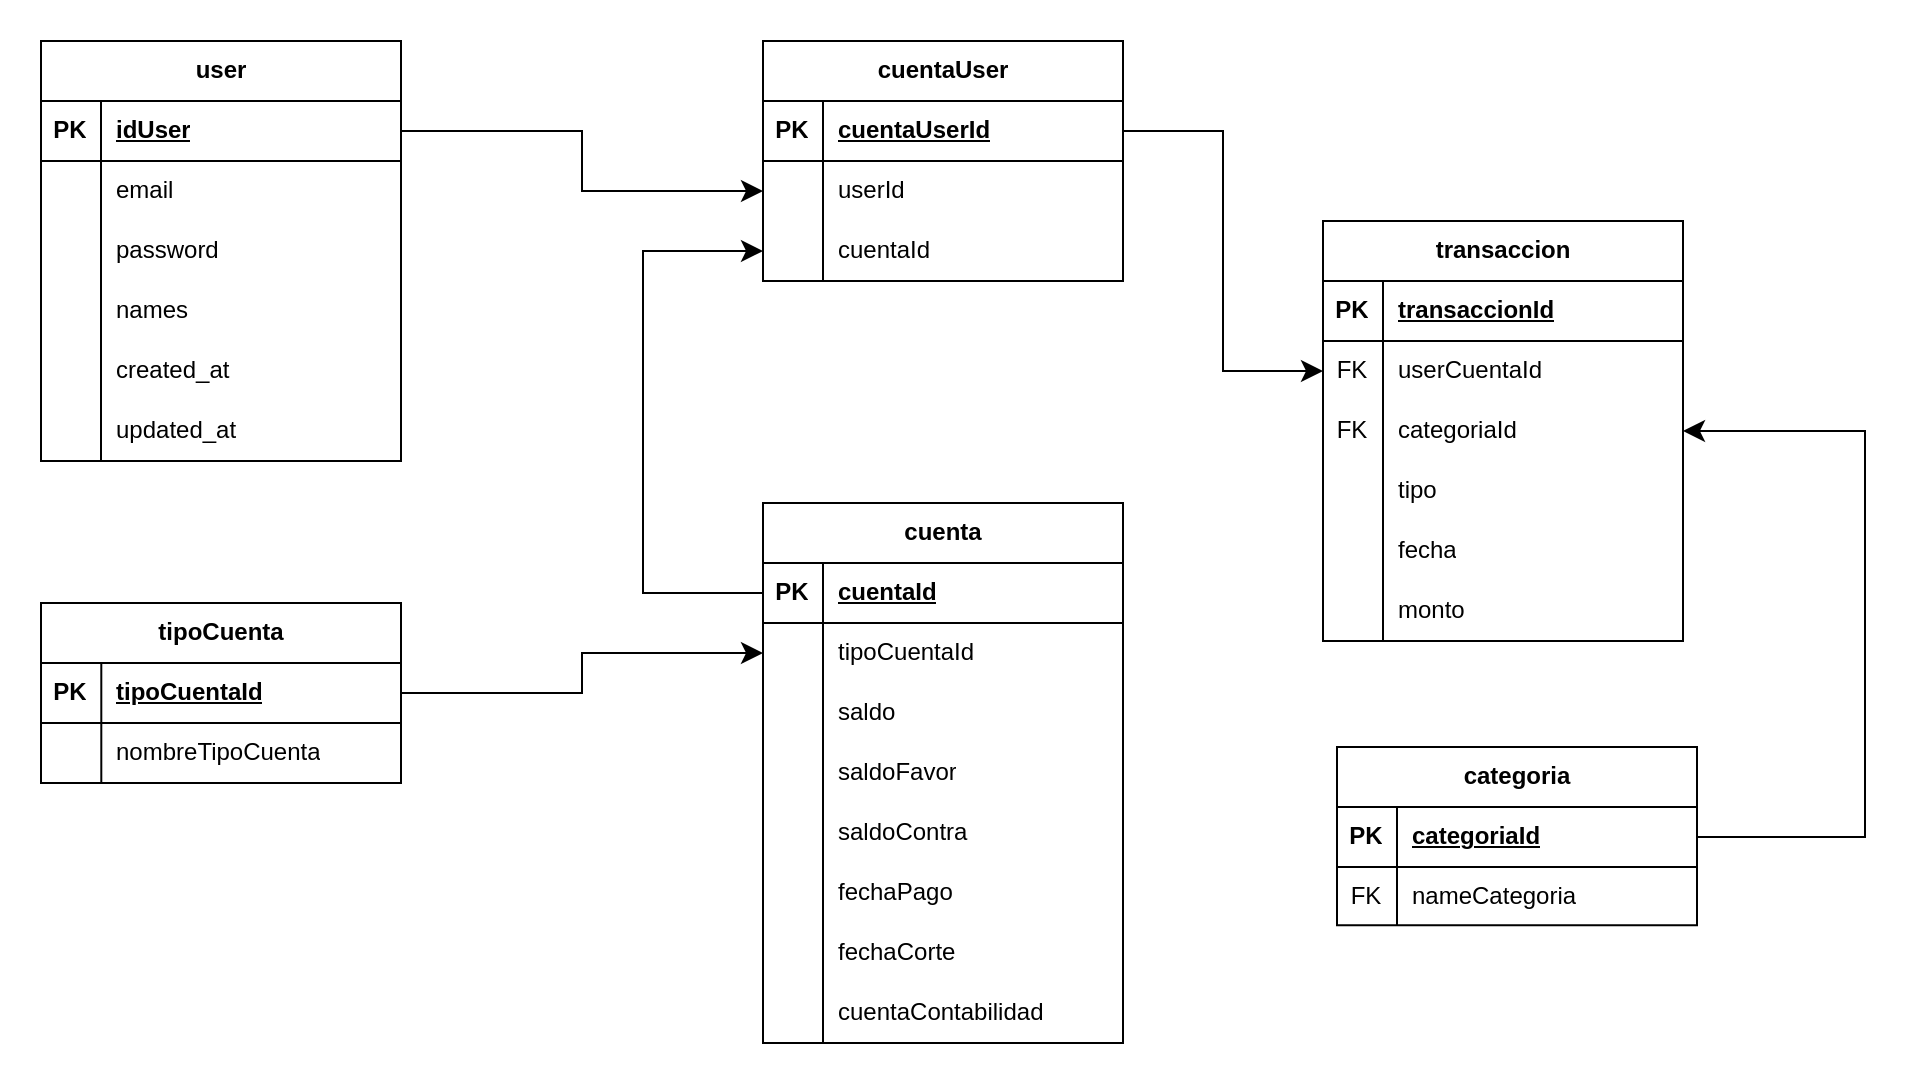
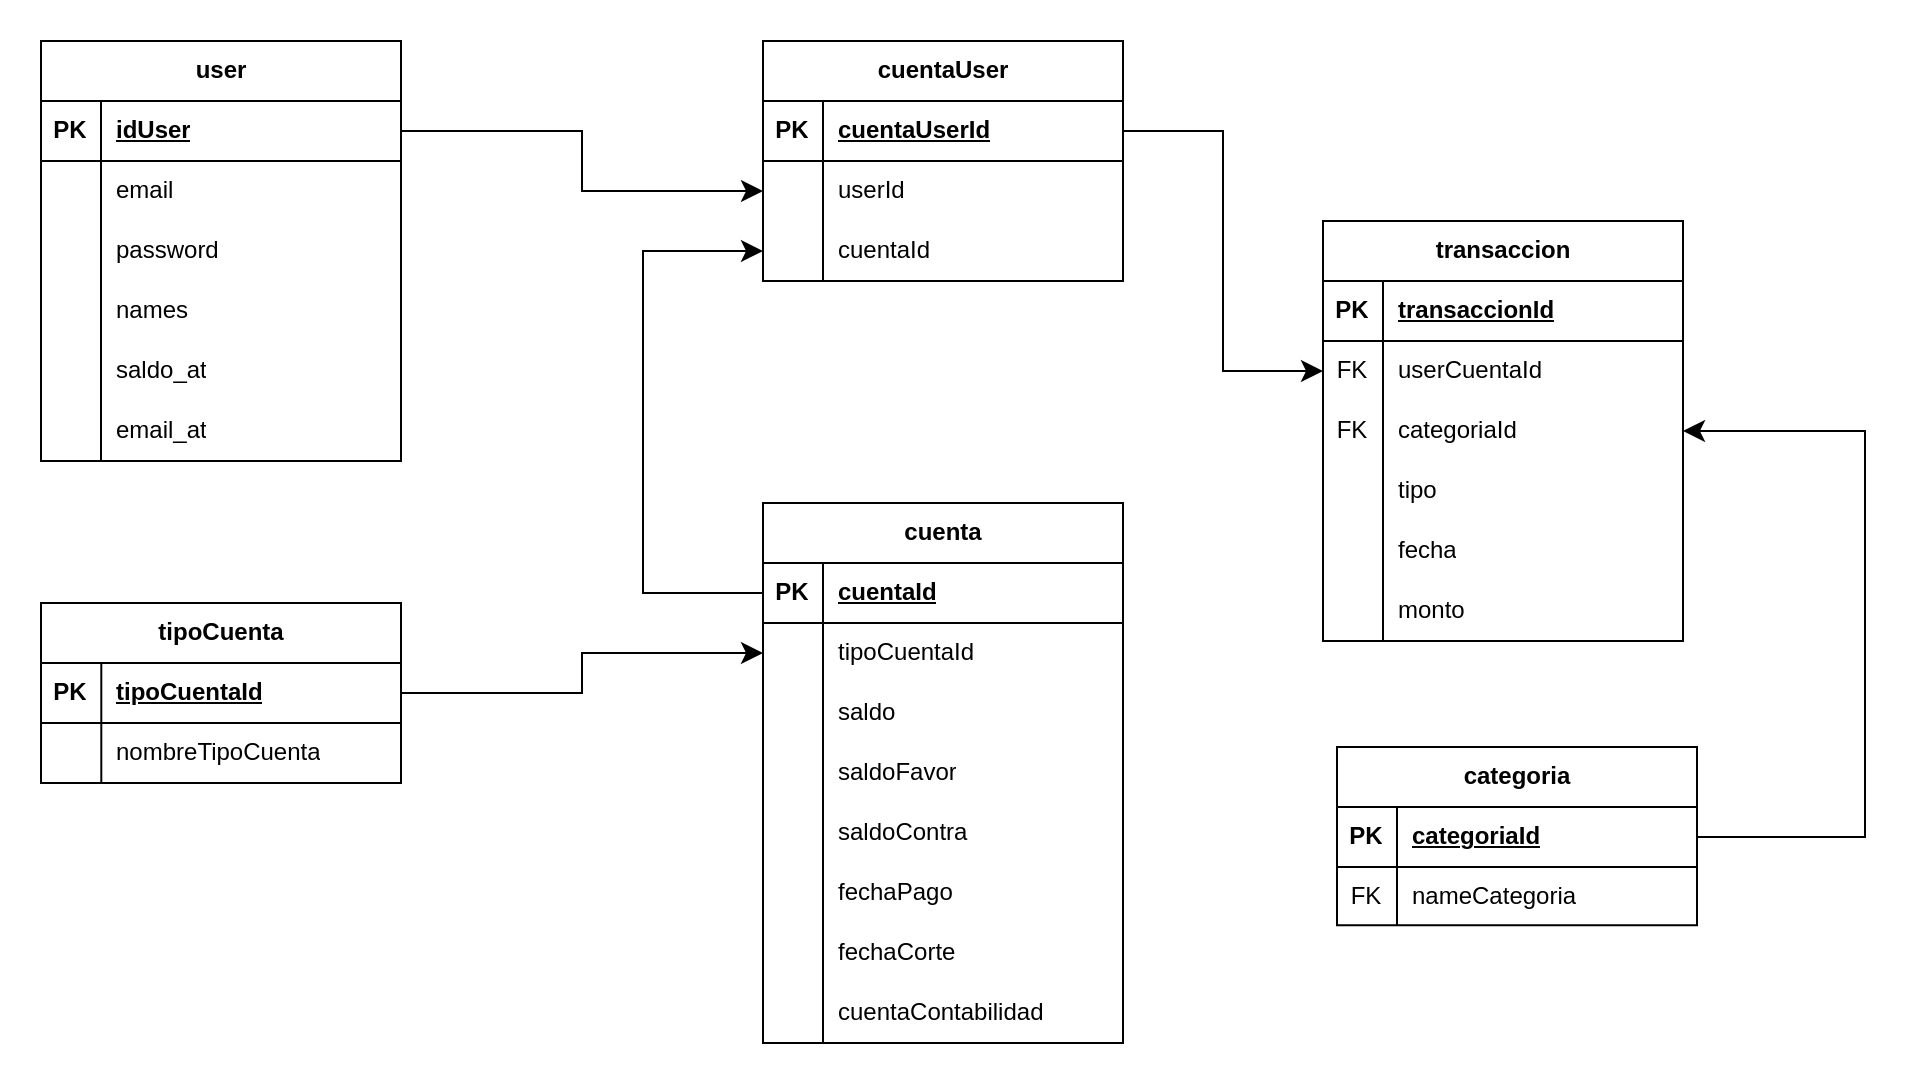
(184, 371) -> (168, 371)
(184, 431) -> (165, 431)
